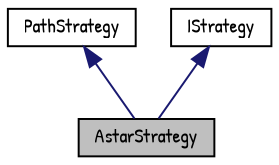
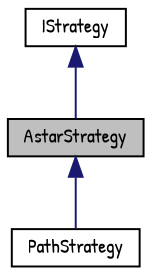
(115, 91) -> (76, 203)
